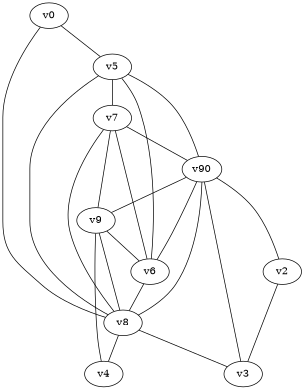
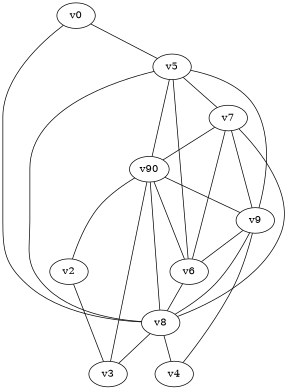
none -> (261, 119)
